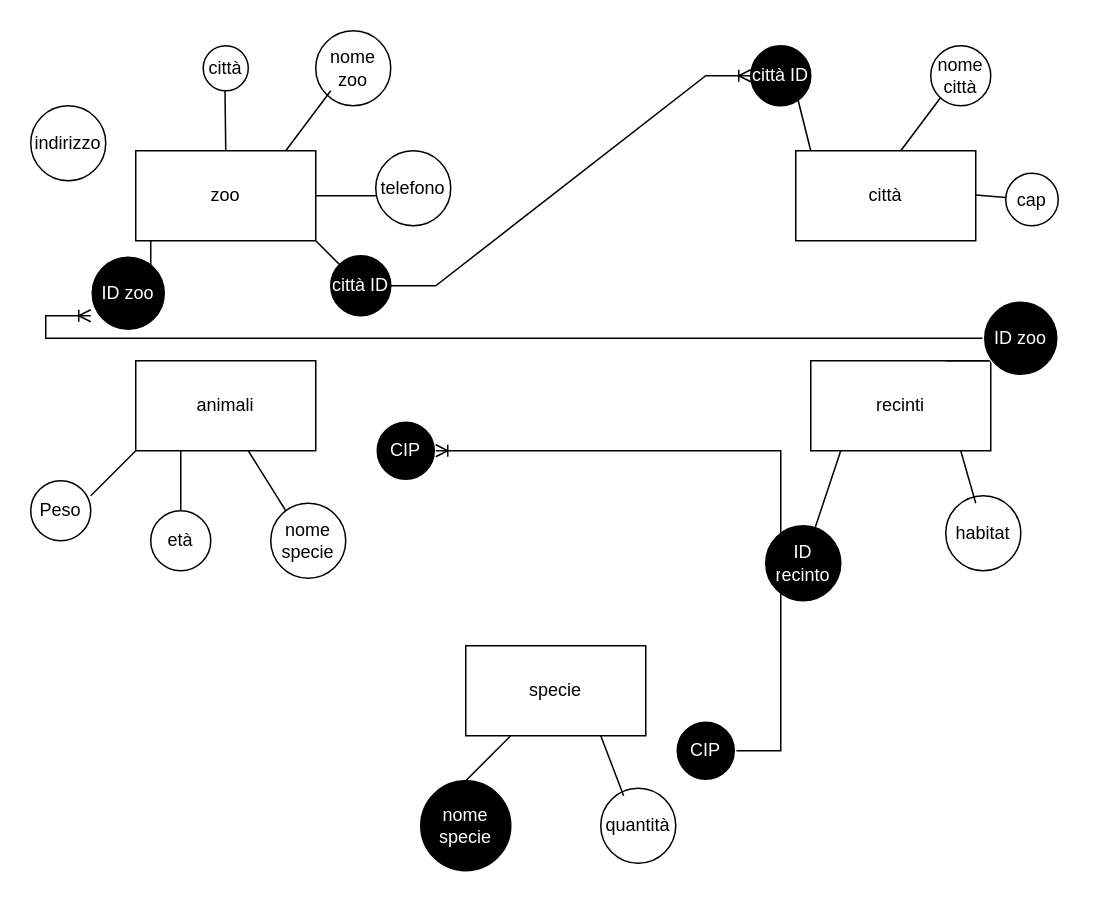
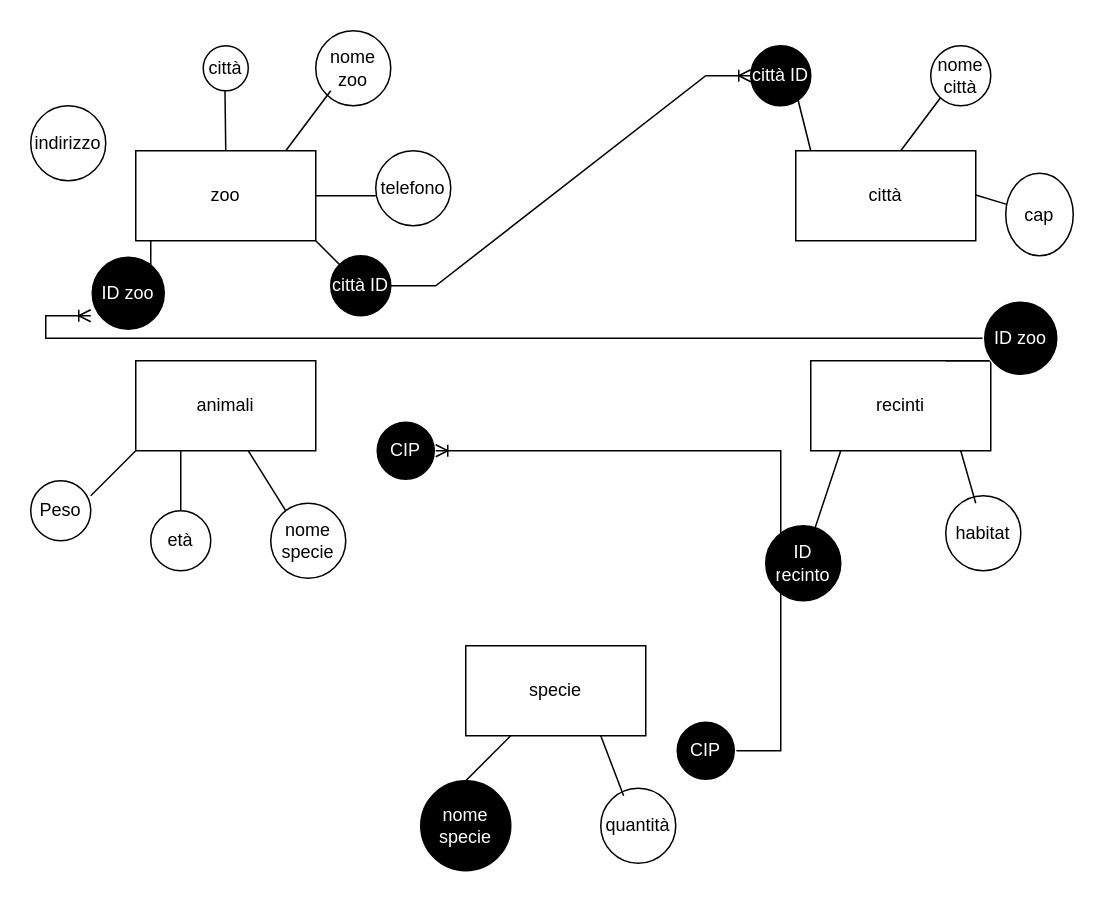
(1032, 200) -> (1040, 215)
